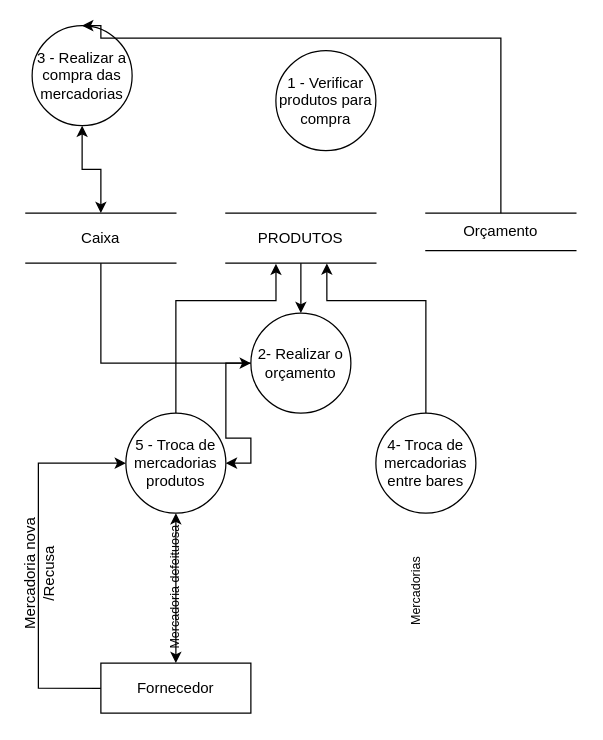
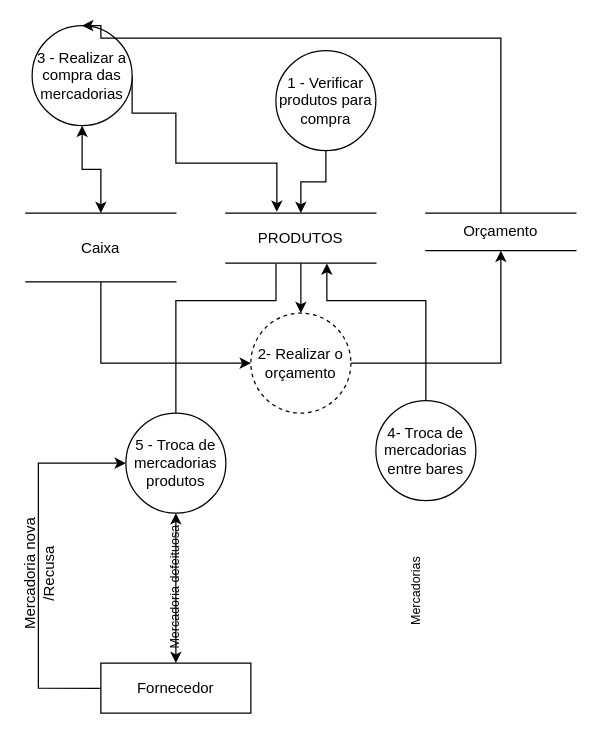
none -> (183, 163)
none -> (318, 182)
(101, 238) -> (101, 248)
(276, 274) -> (276, 270)
(301, 363) -> (301, 363)
(226, 435) -> (478, 363)
(426, 463) -> (426, 451)
